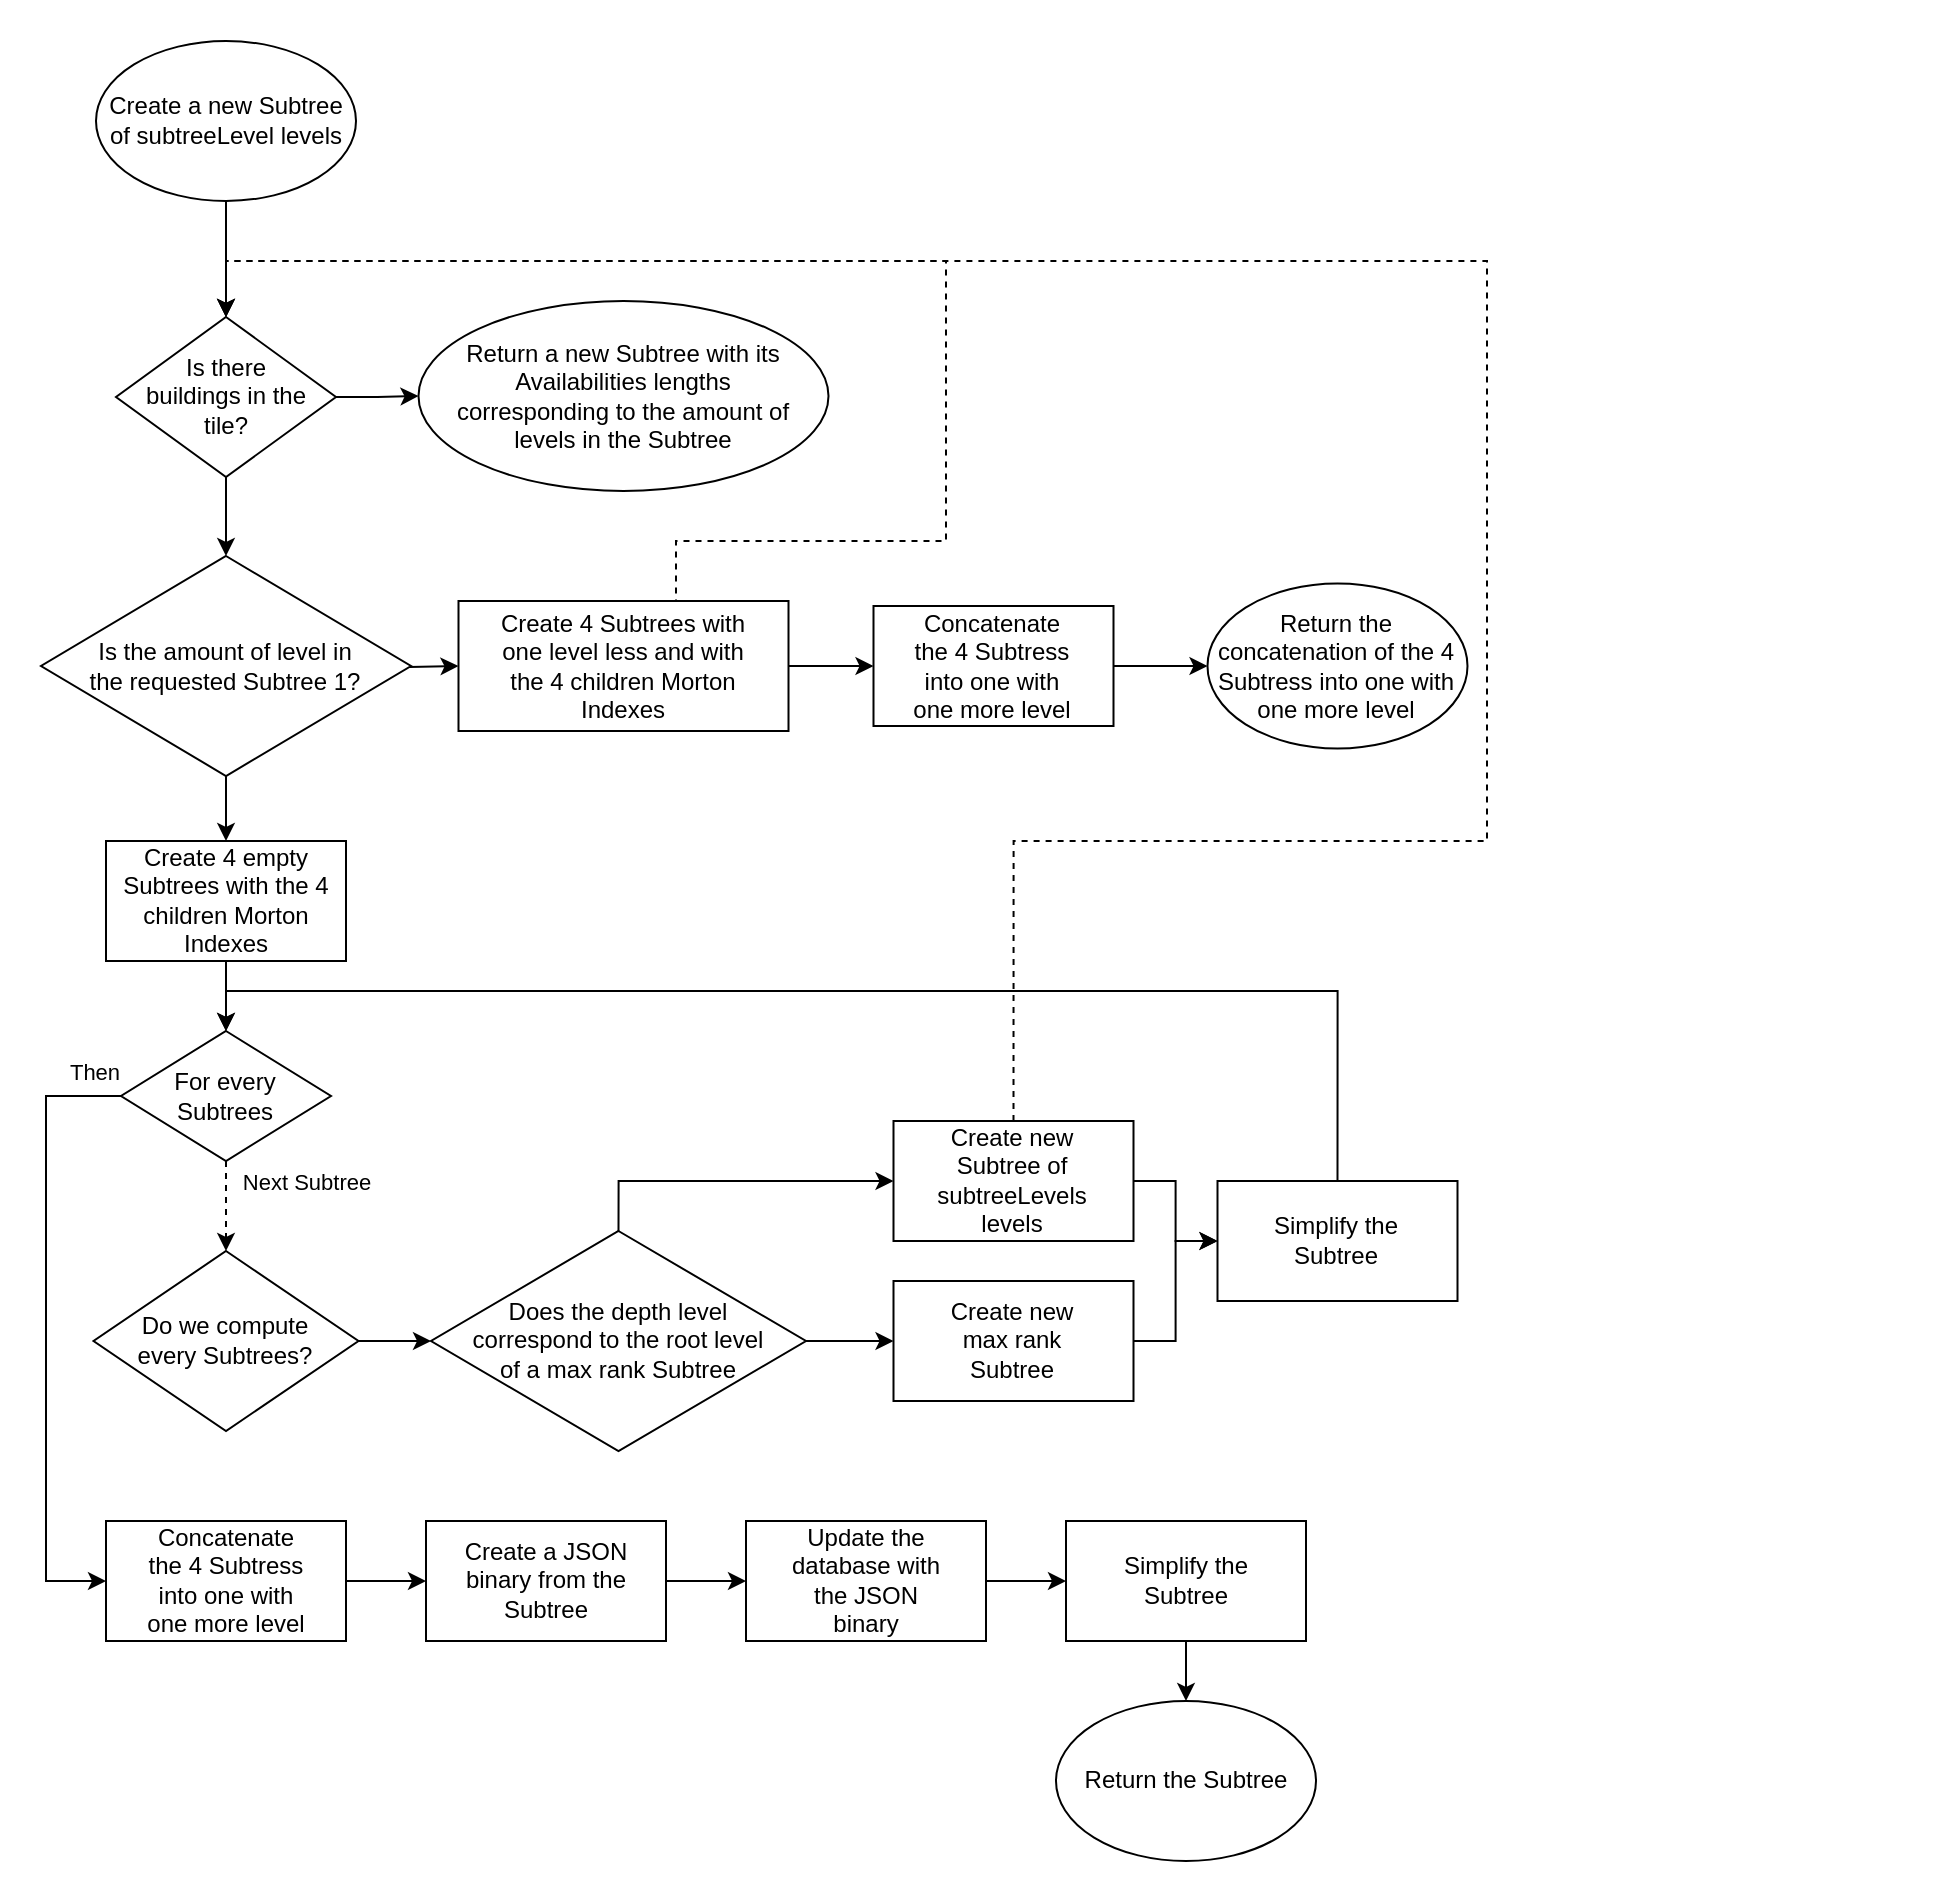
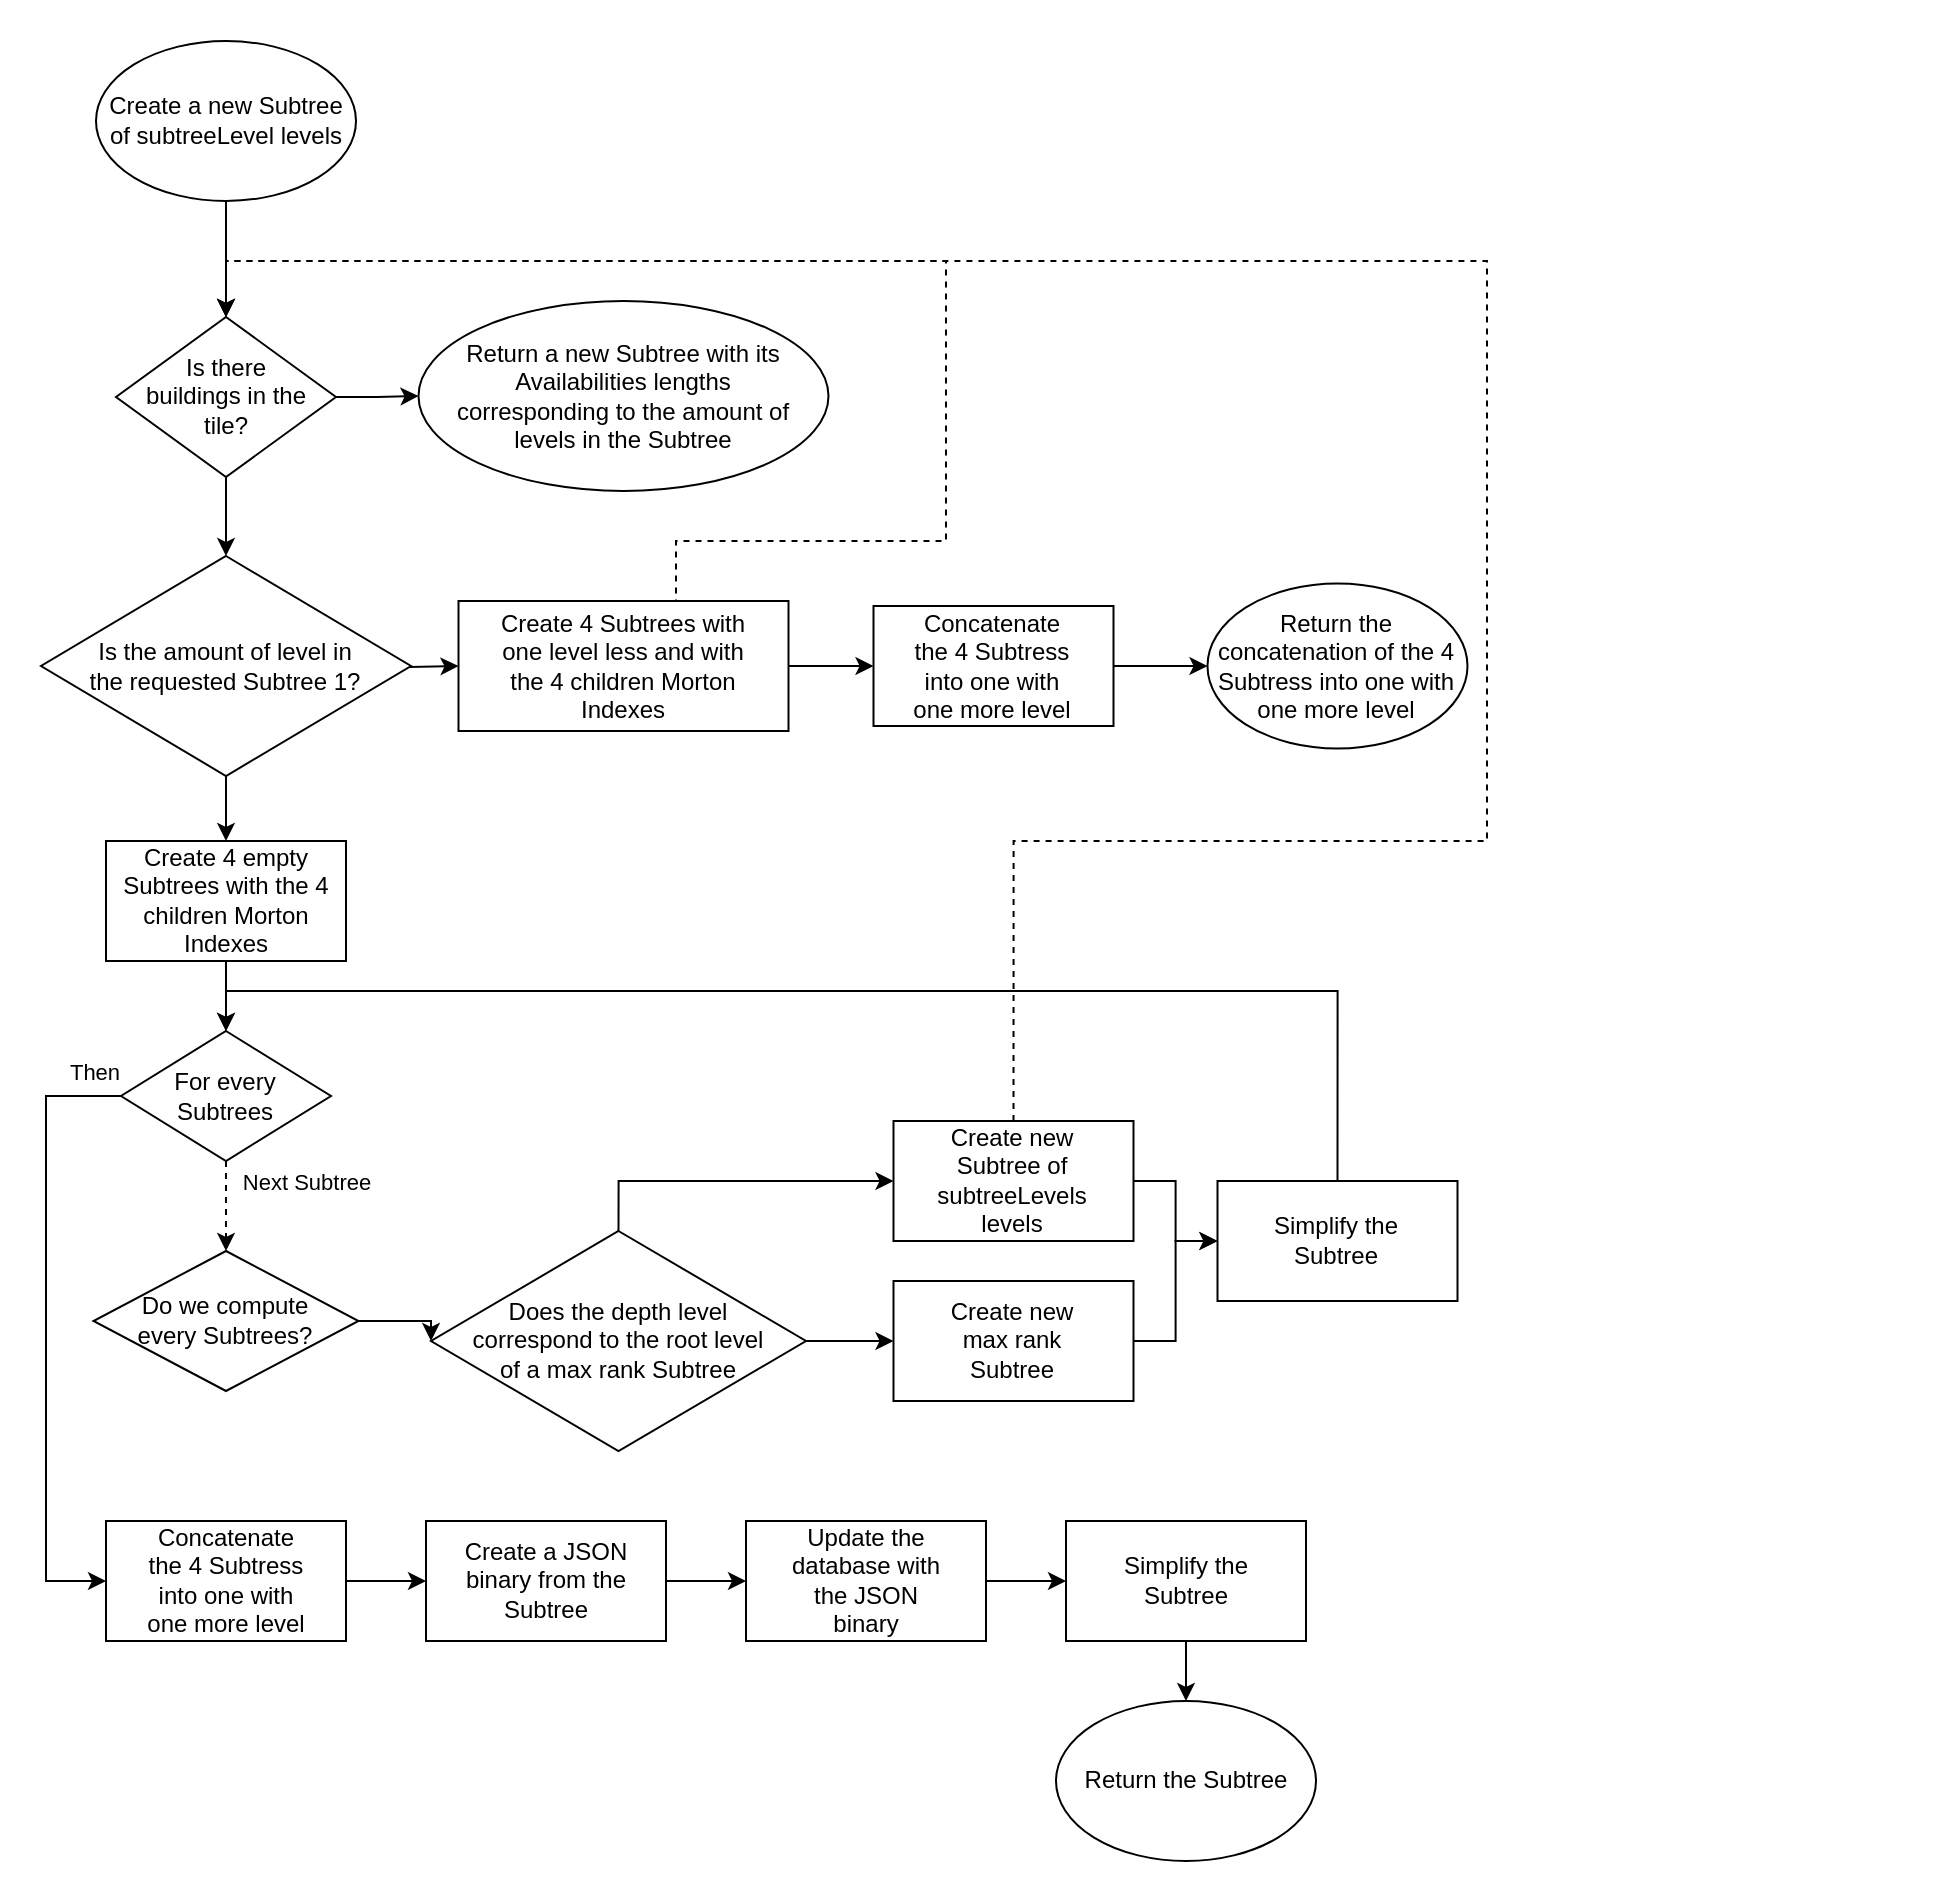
(226, 1341) -> (226, 1321)
